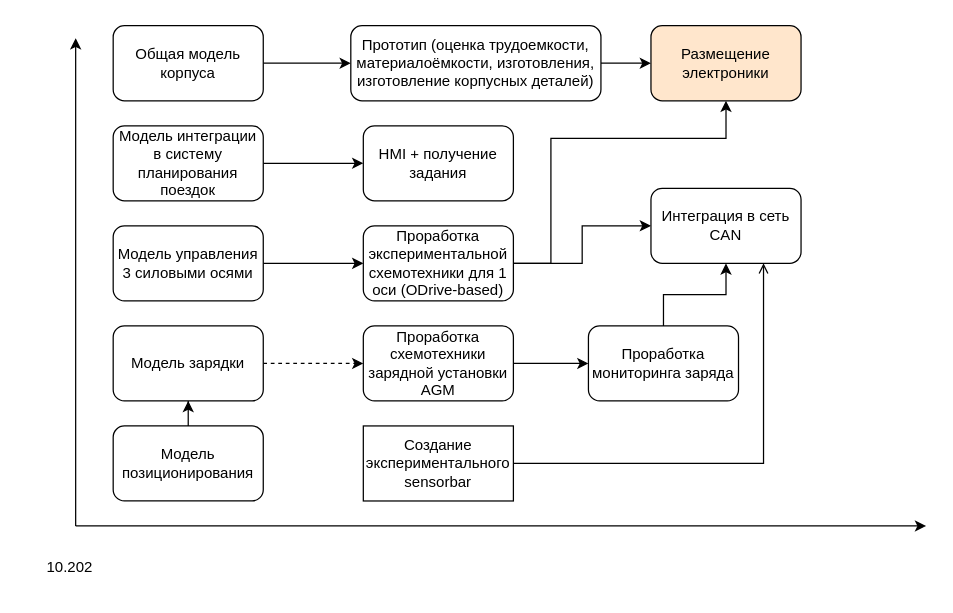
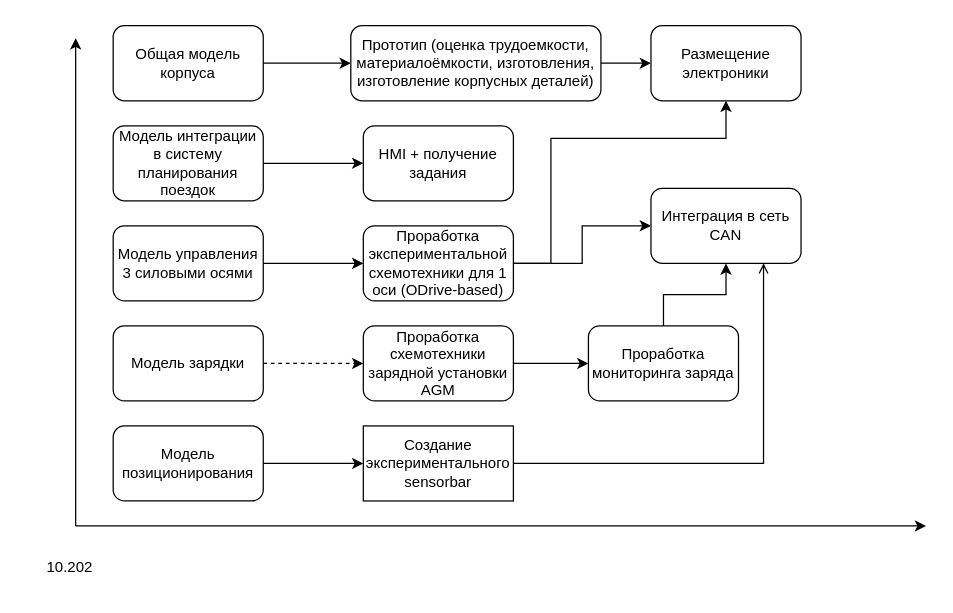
(726, 63) -> (726, 63)
(188, 409) -> (309, 463)
